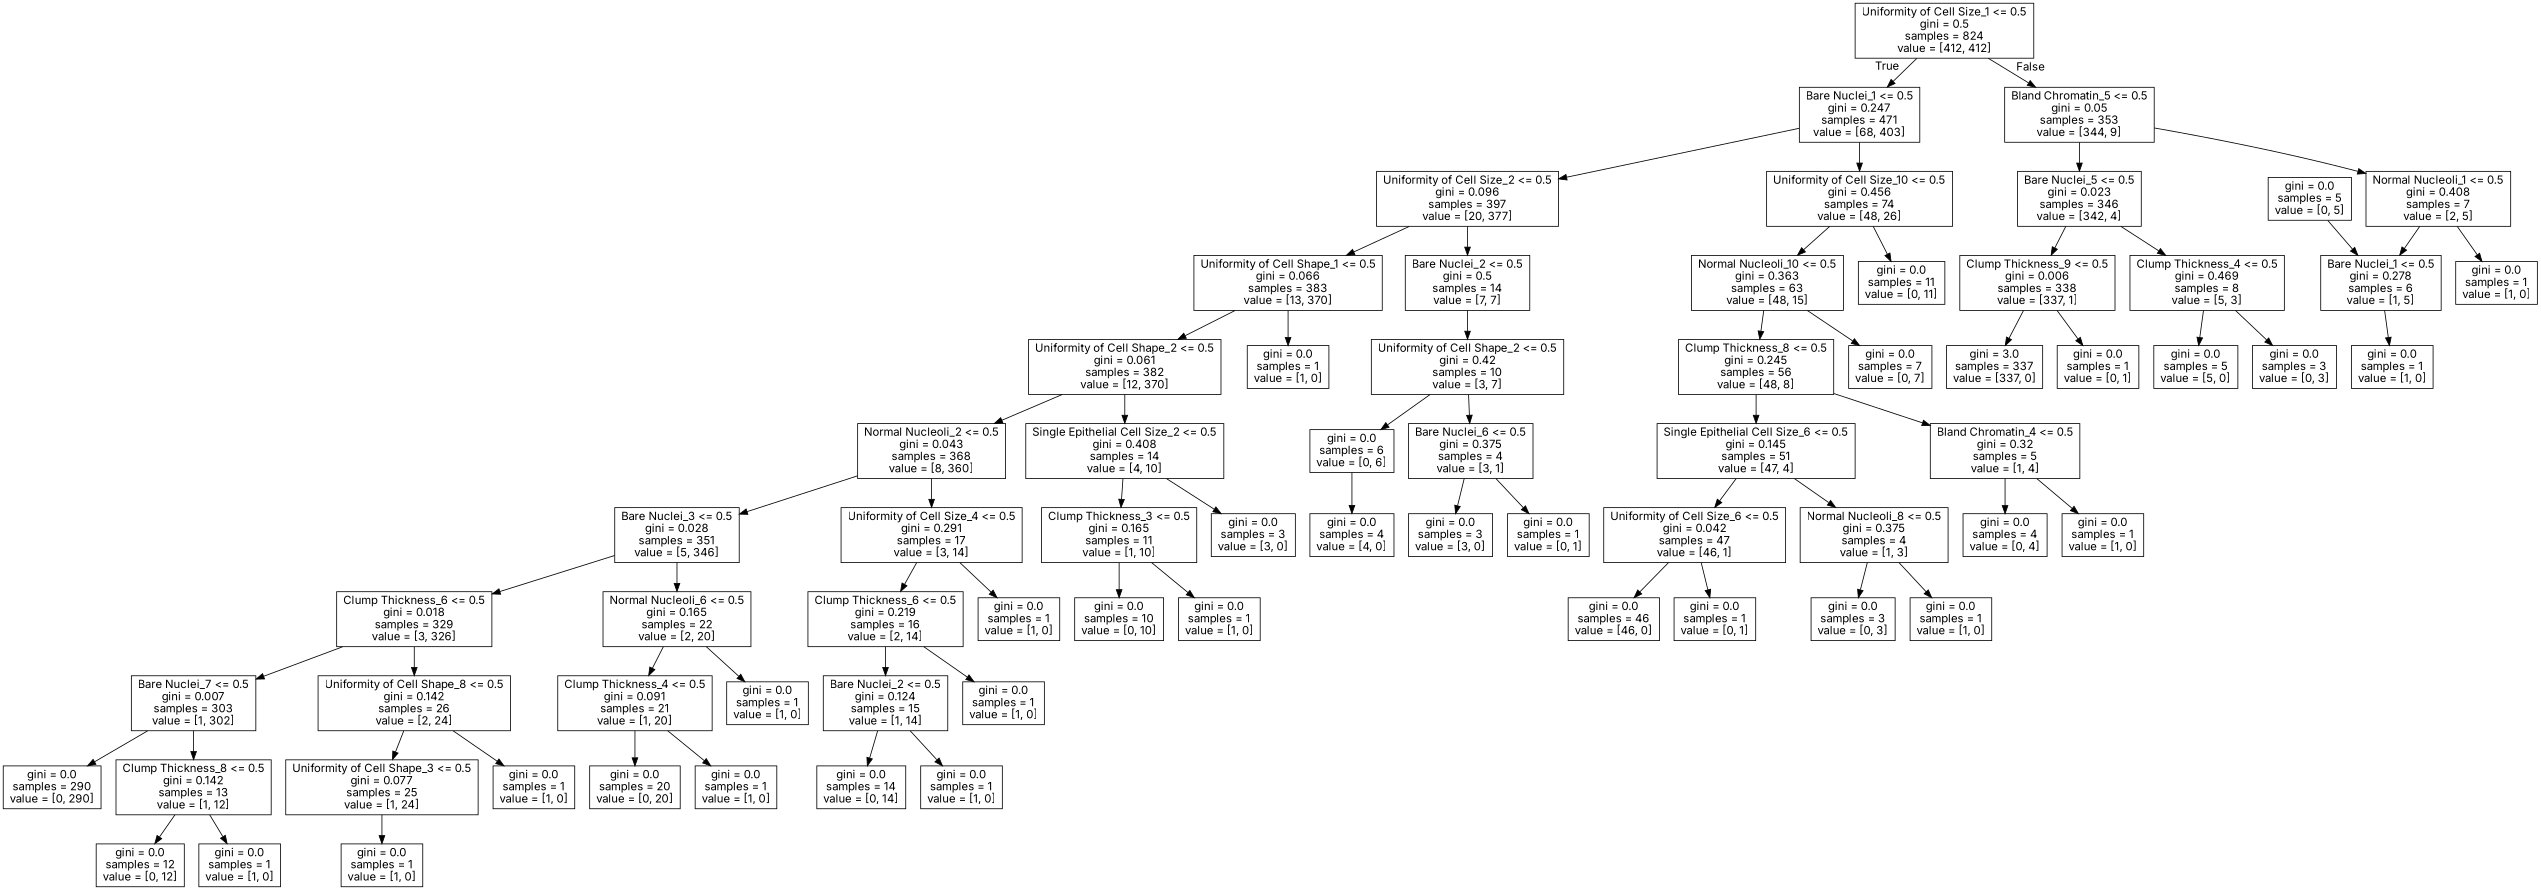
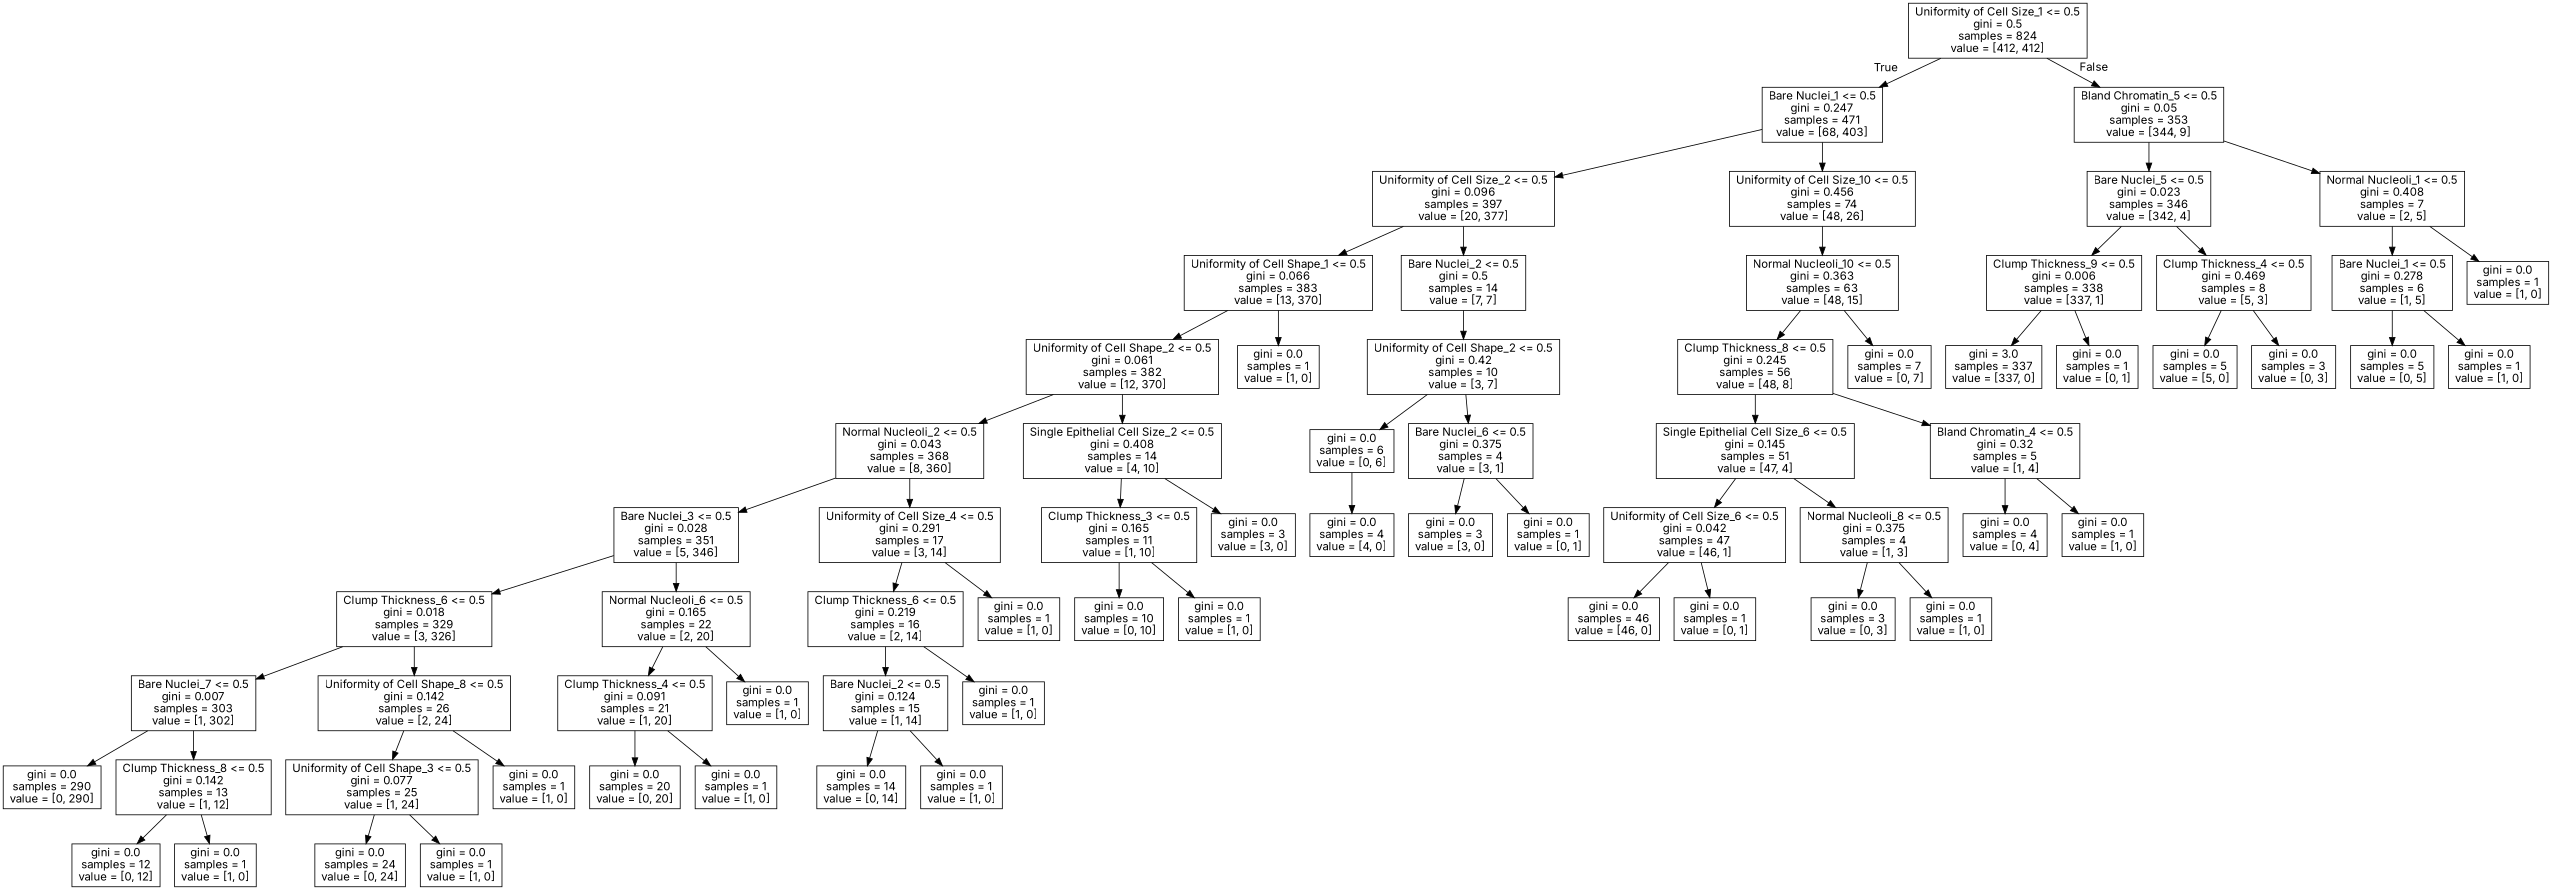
(2340, 235) -> (2392, 324)
(1902, 283) -> none
none -> (360, 865)
